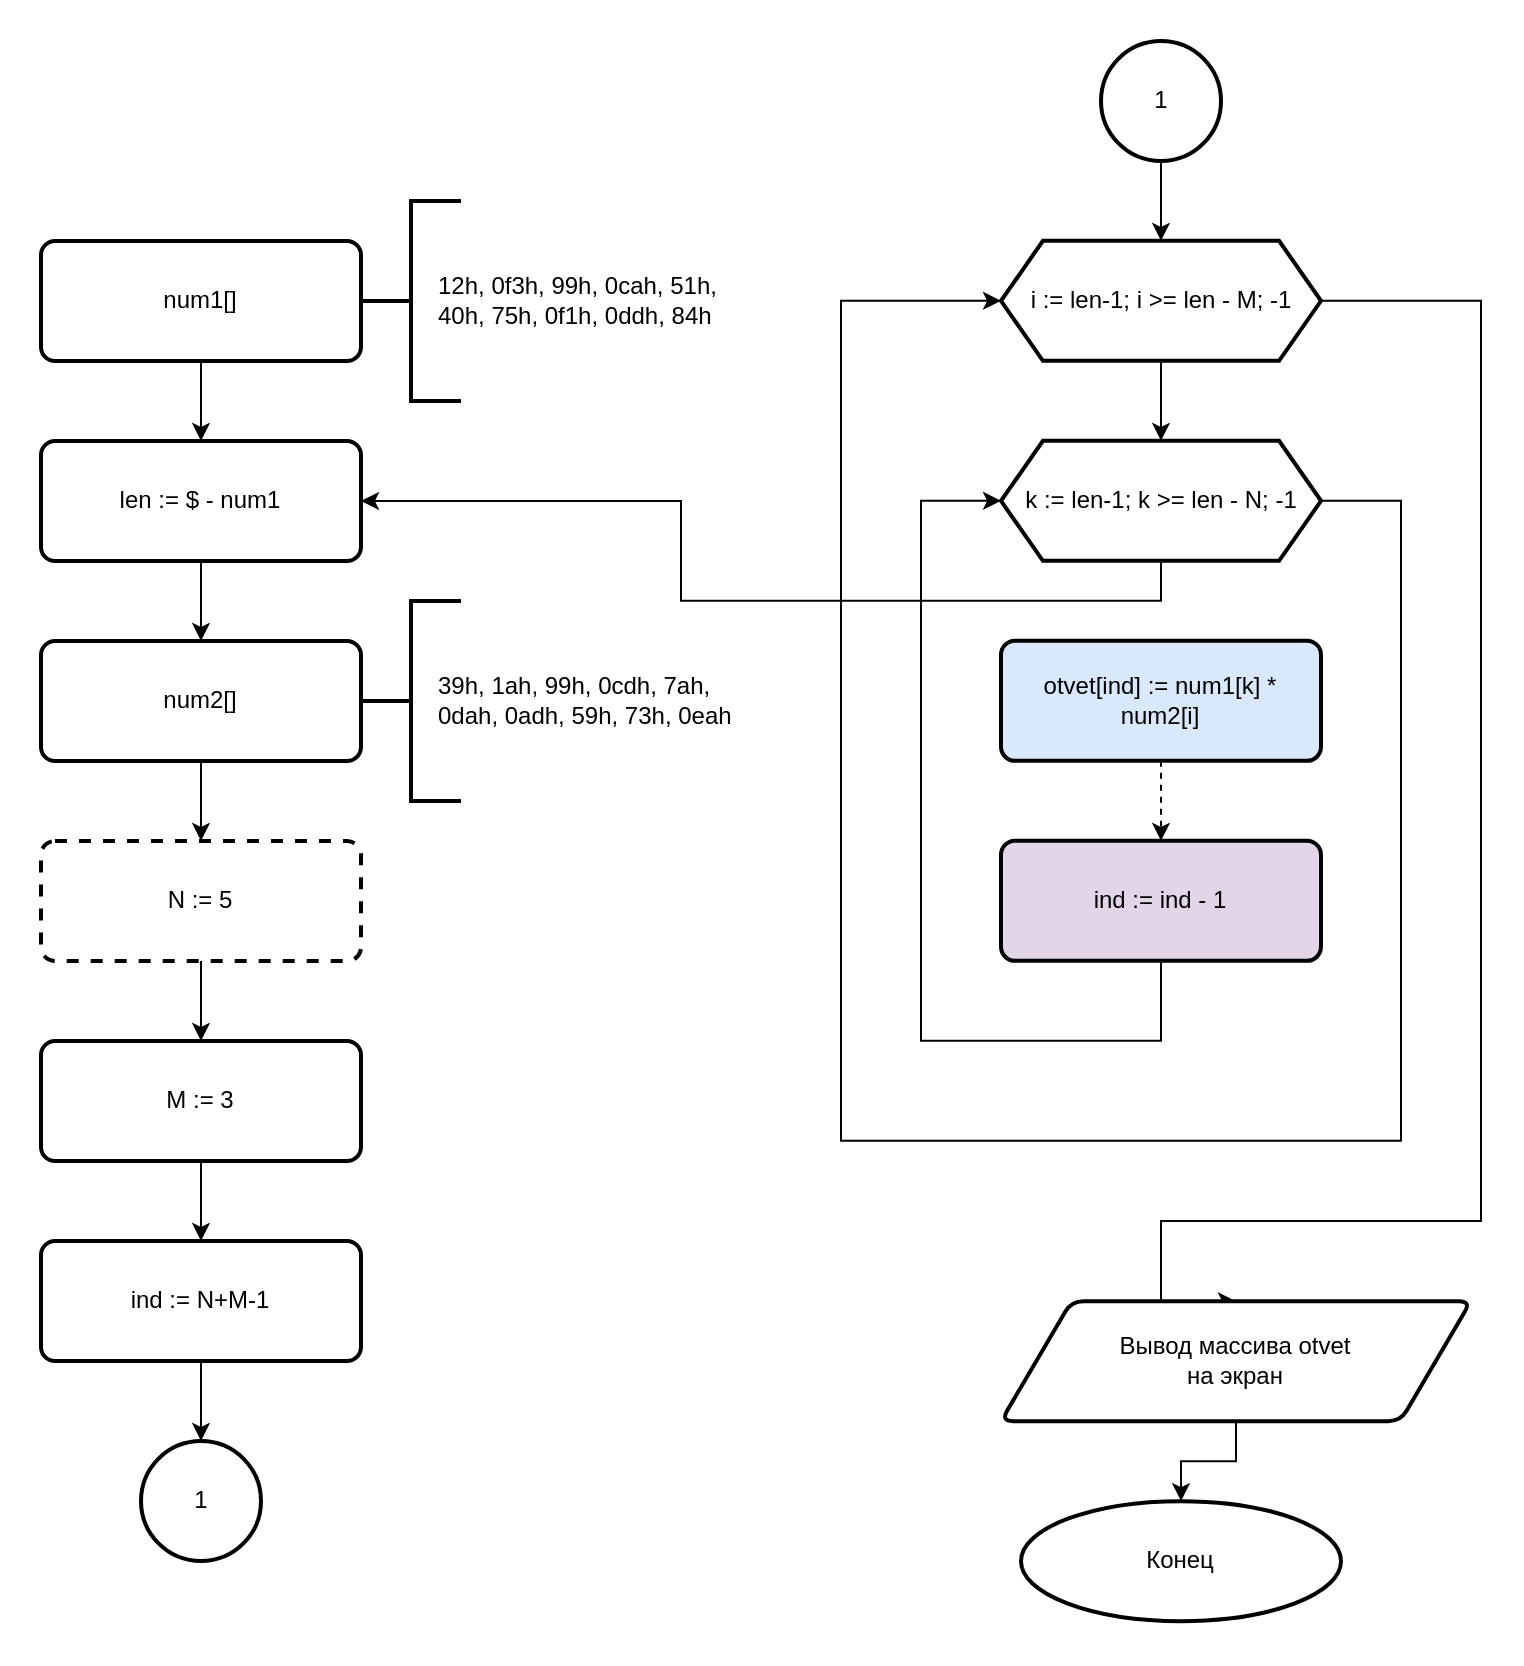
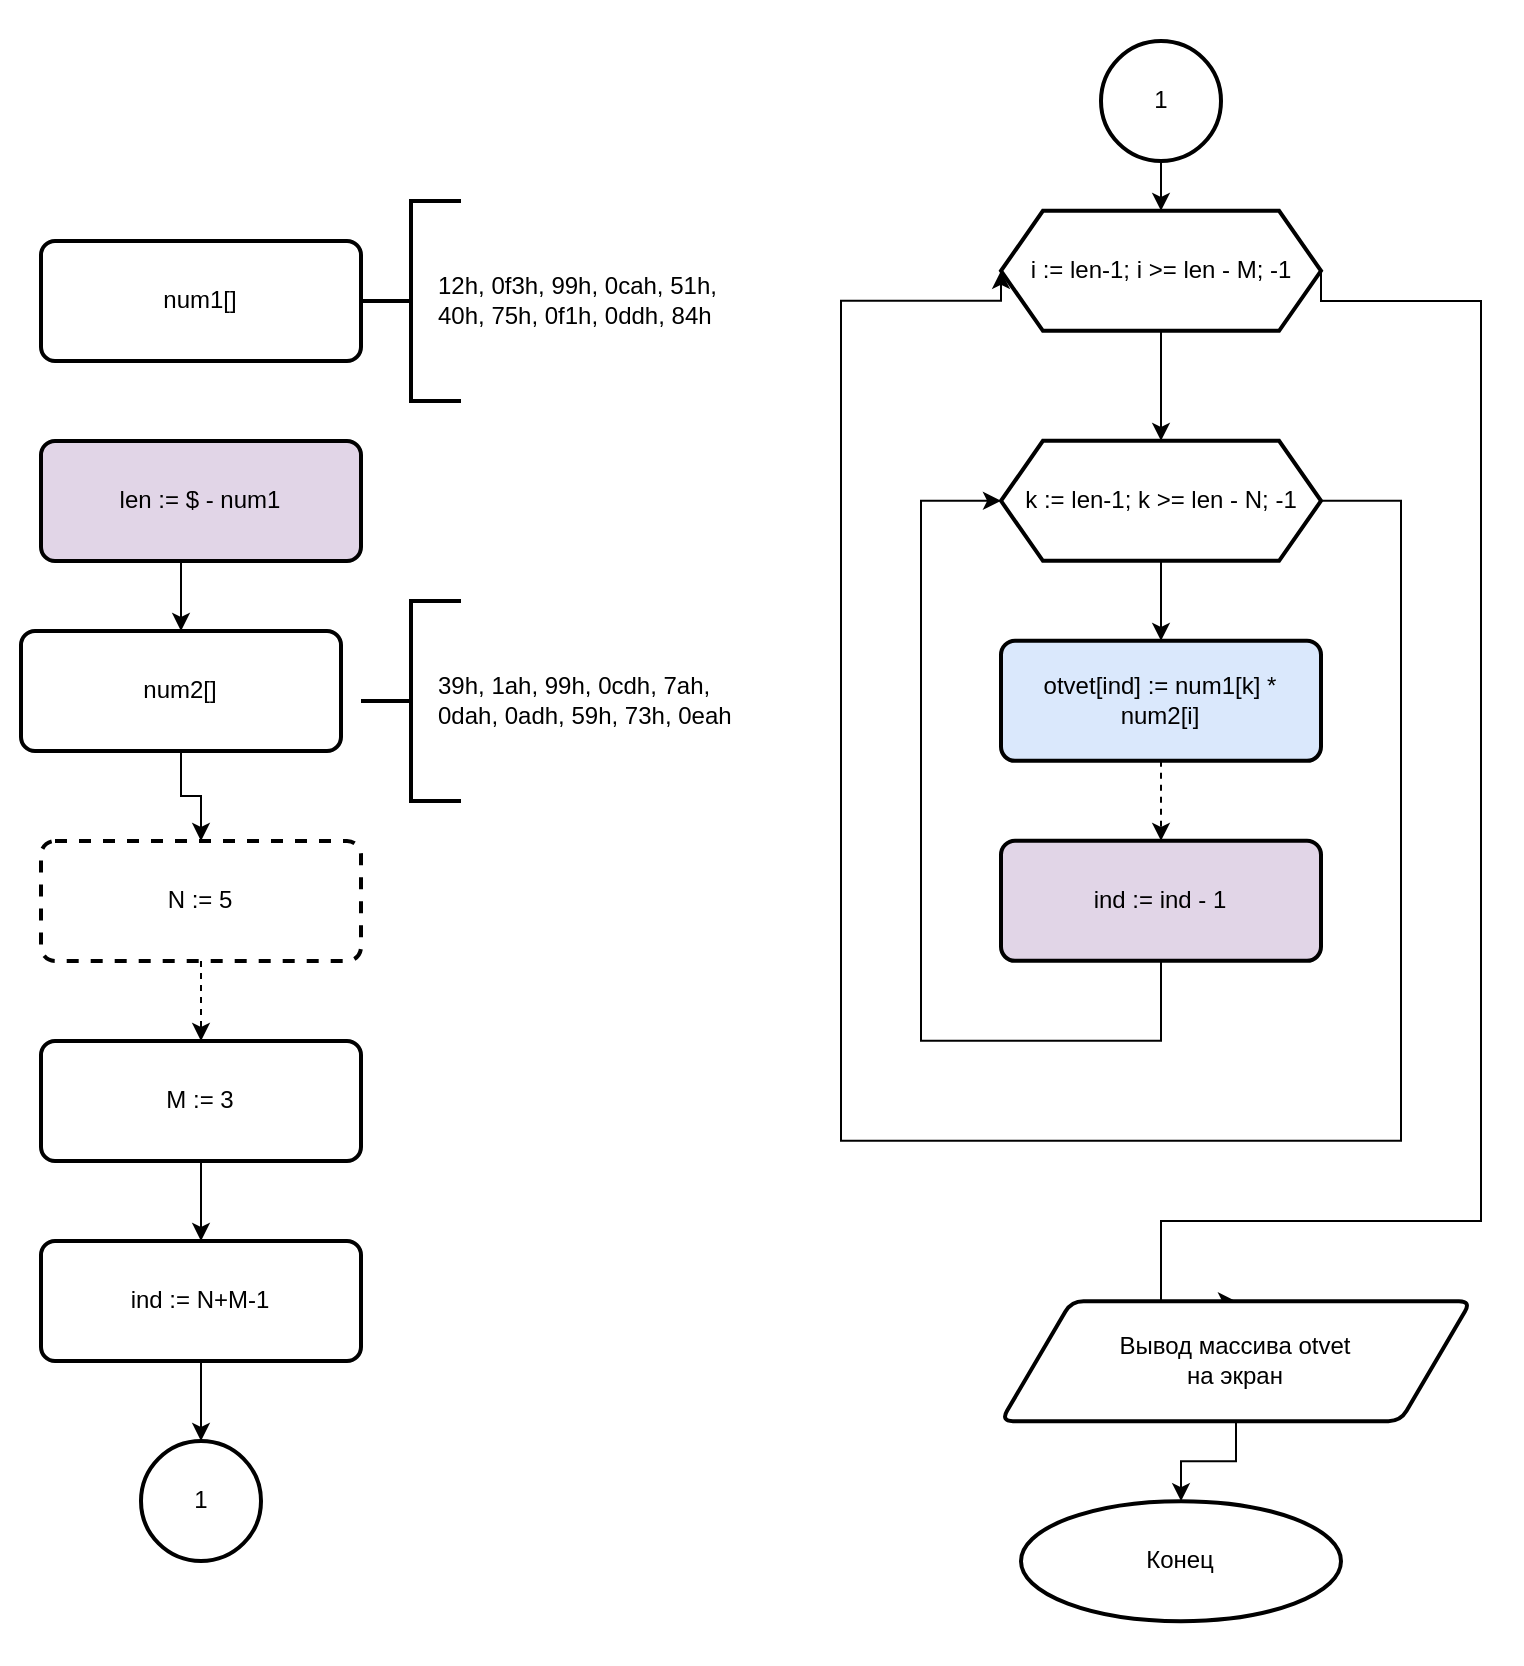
(1161, 301) -> (1161, 271)
(201, 394) -> none
(201, 501) -> (201, 501)
(720, 601) -> (1161, 613)
(201, 701) -> (181, 691)
(201, 993) -> (201, 993)
